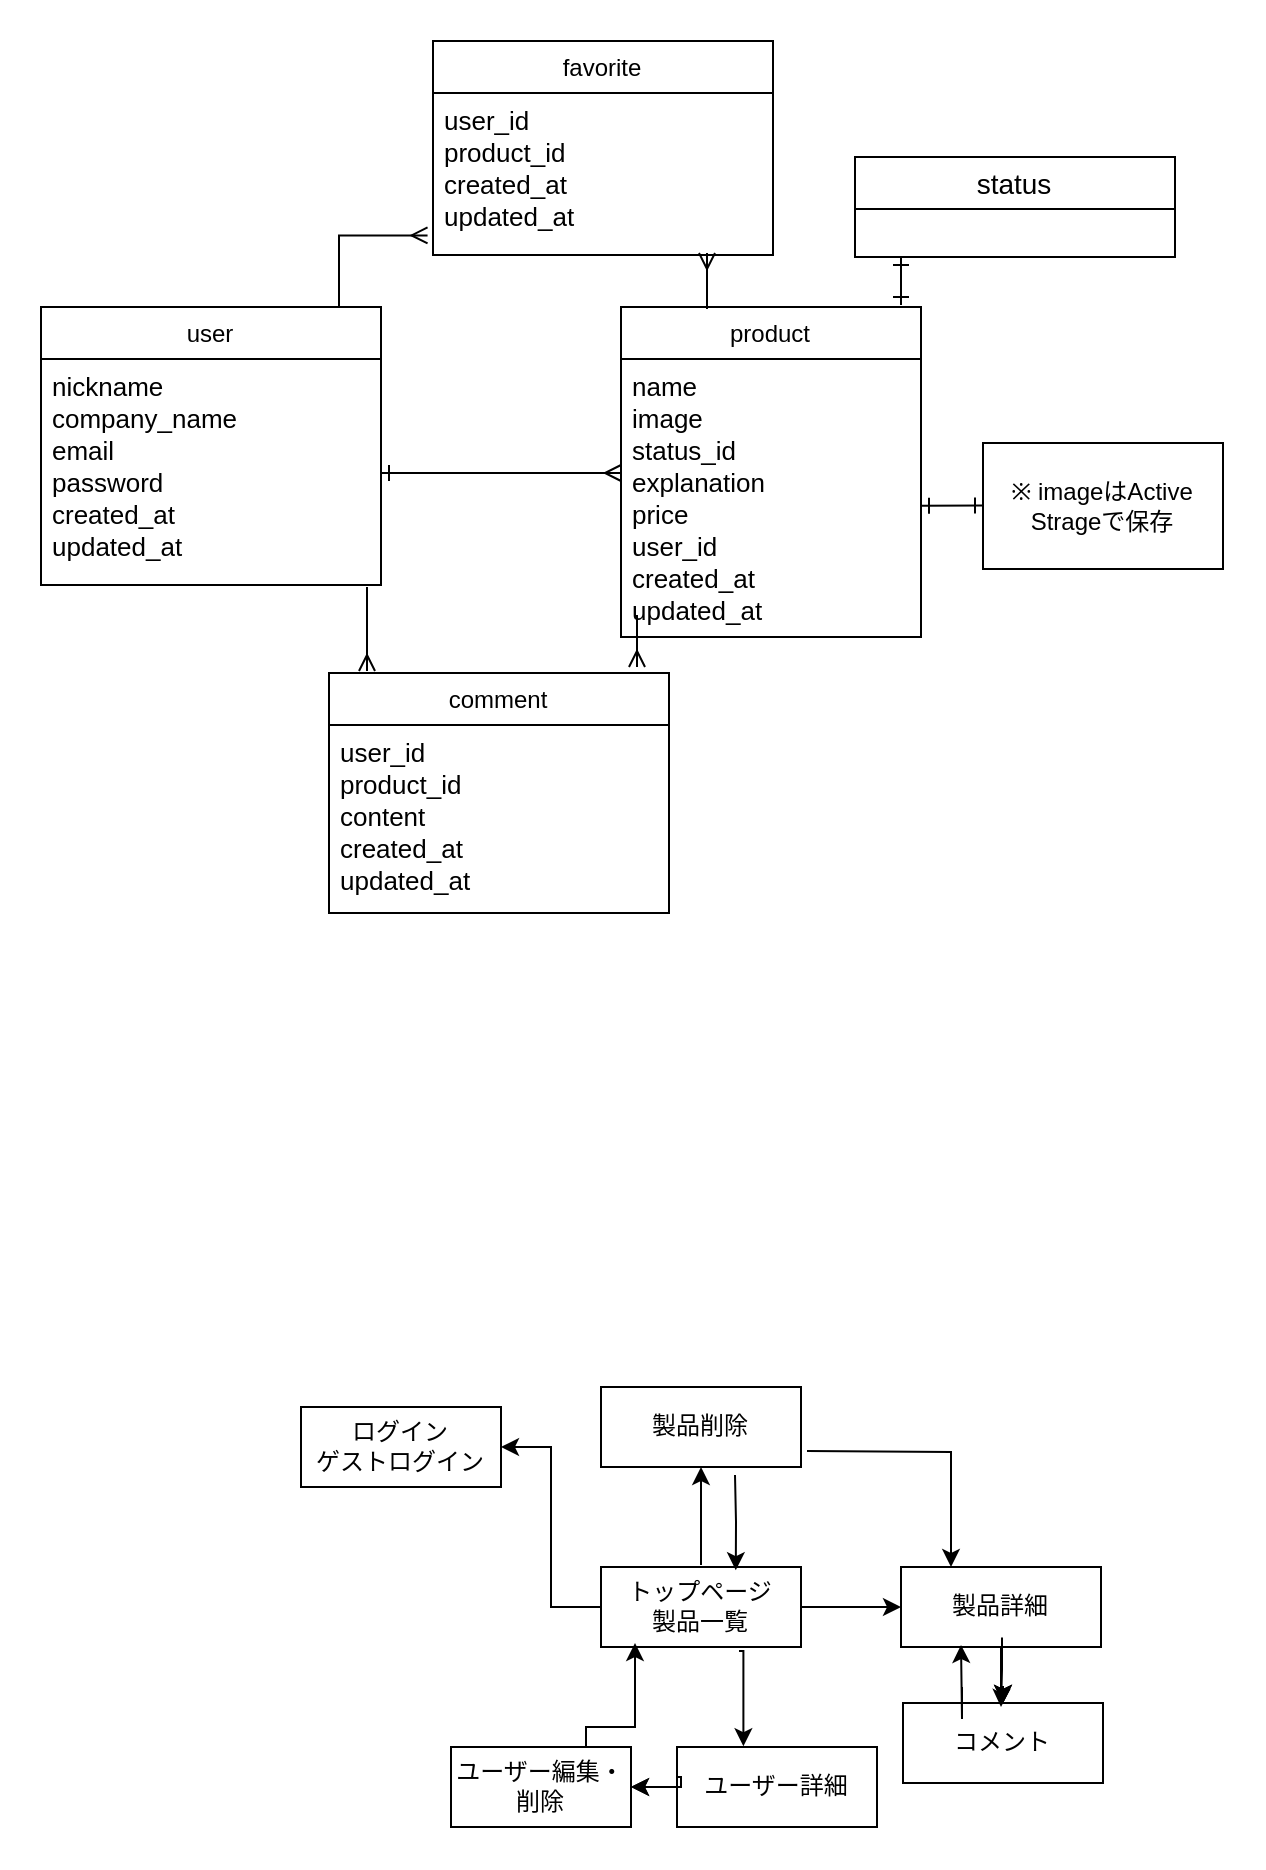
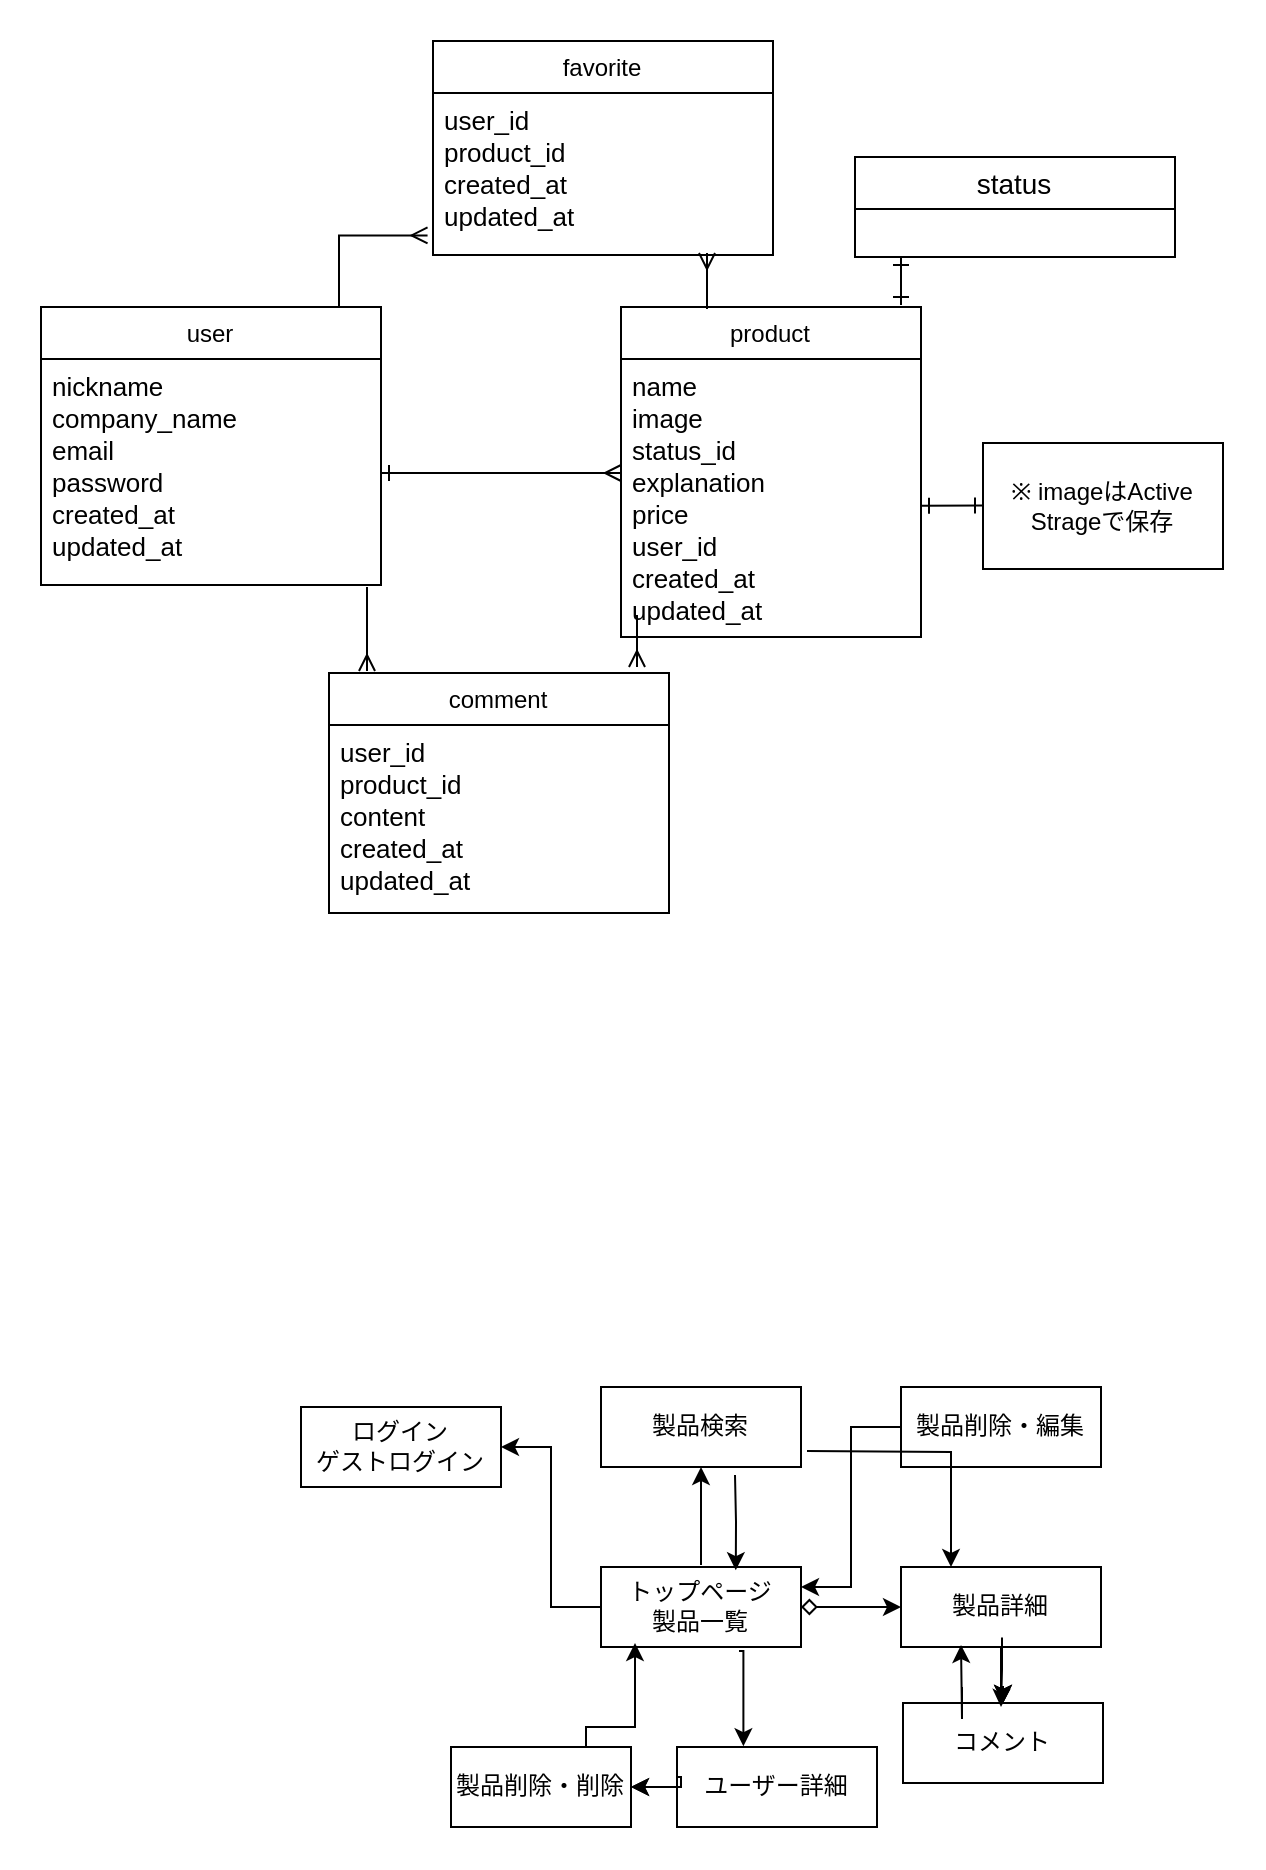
(701, 1427) -> (701, 1427)
none -> (1001, 1427)
none -> (851, 1500)
(809, 1607) -> (817, 1607)
(541, 1787) -> (541, 1787)
